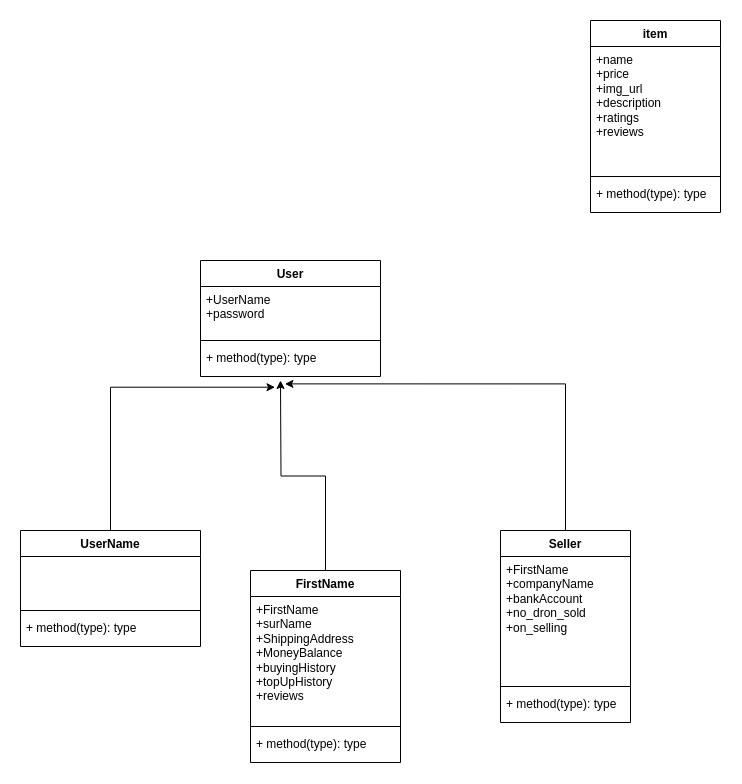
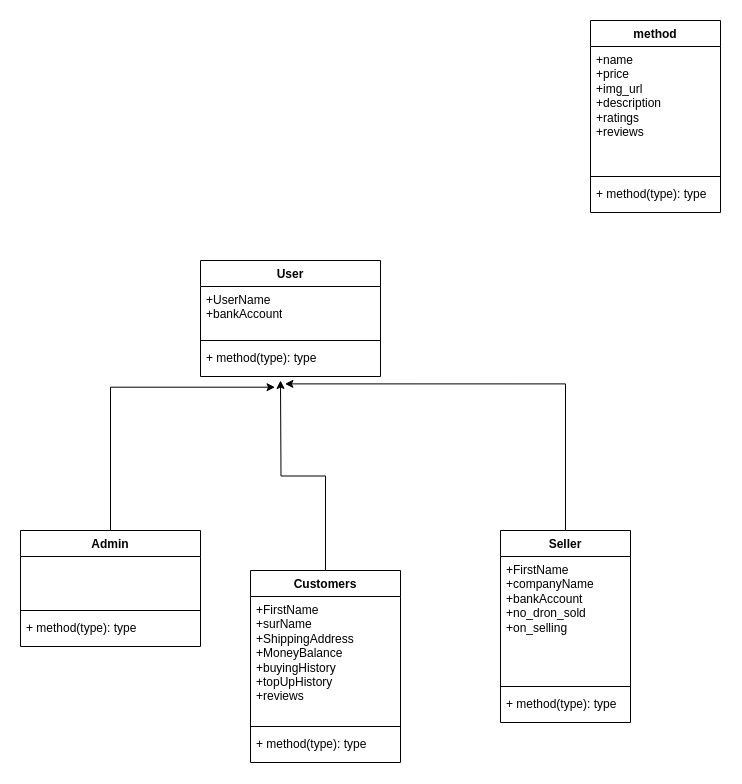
(656, 35) -> (656, 35)
(237, 308) -> (247, 308)
(111, 545) -> (111, 545)
(326, 585) -> (326, 585)
